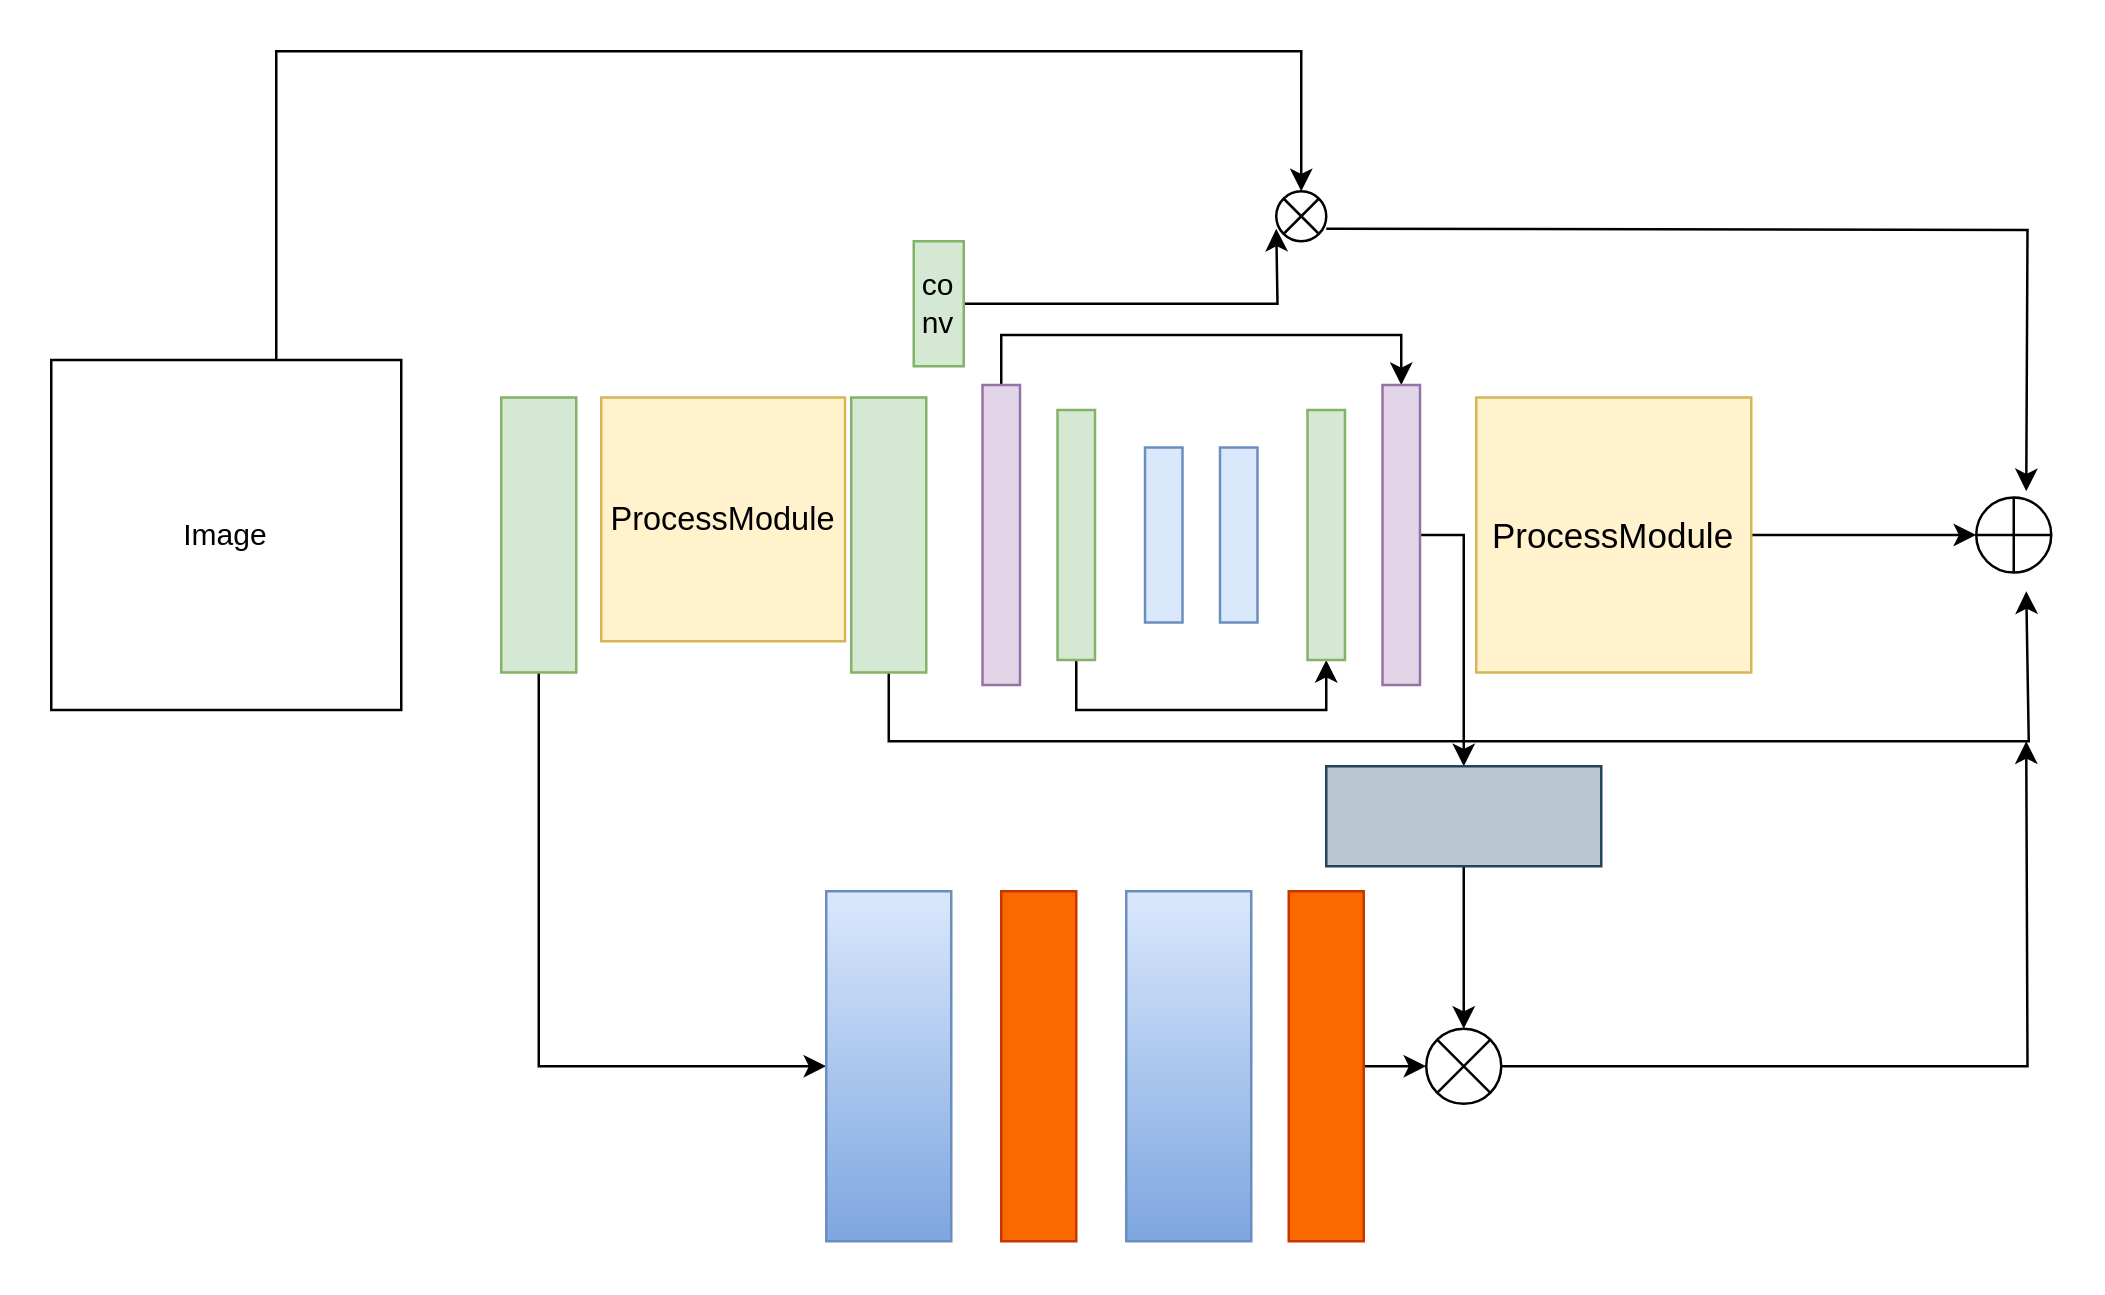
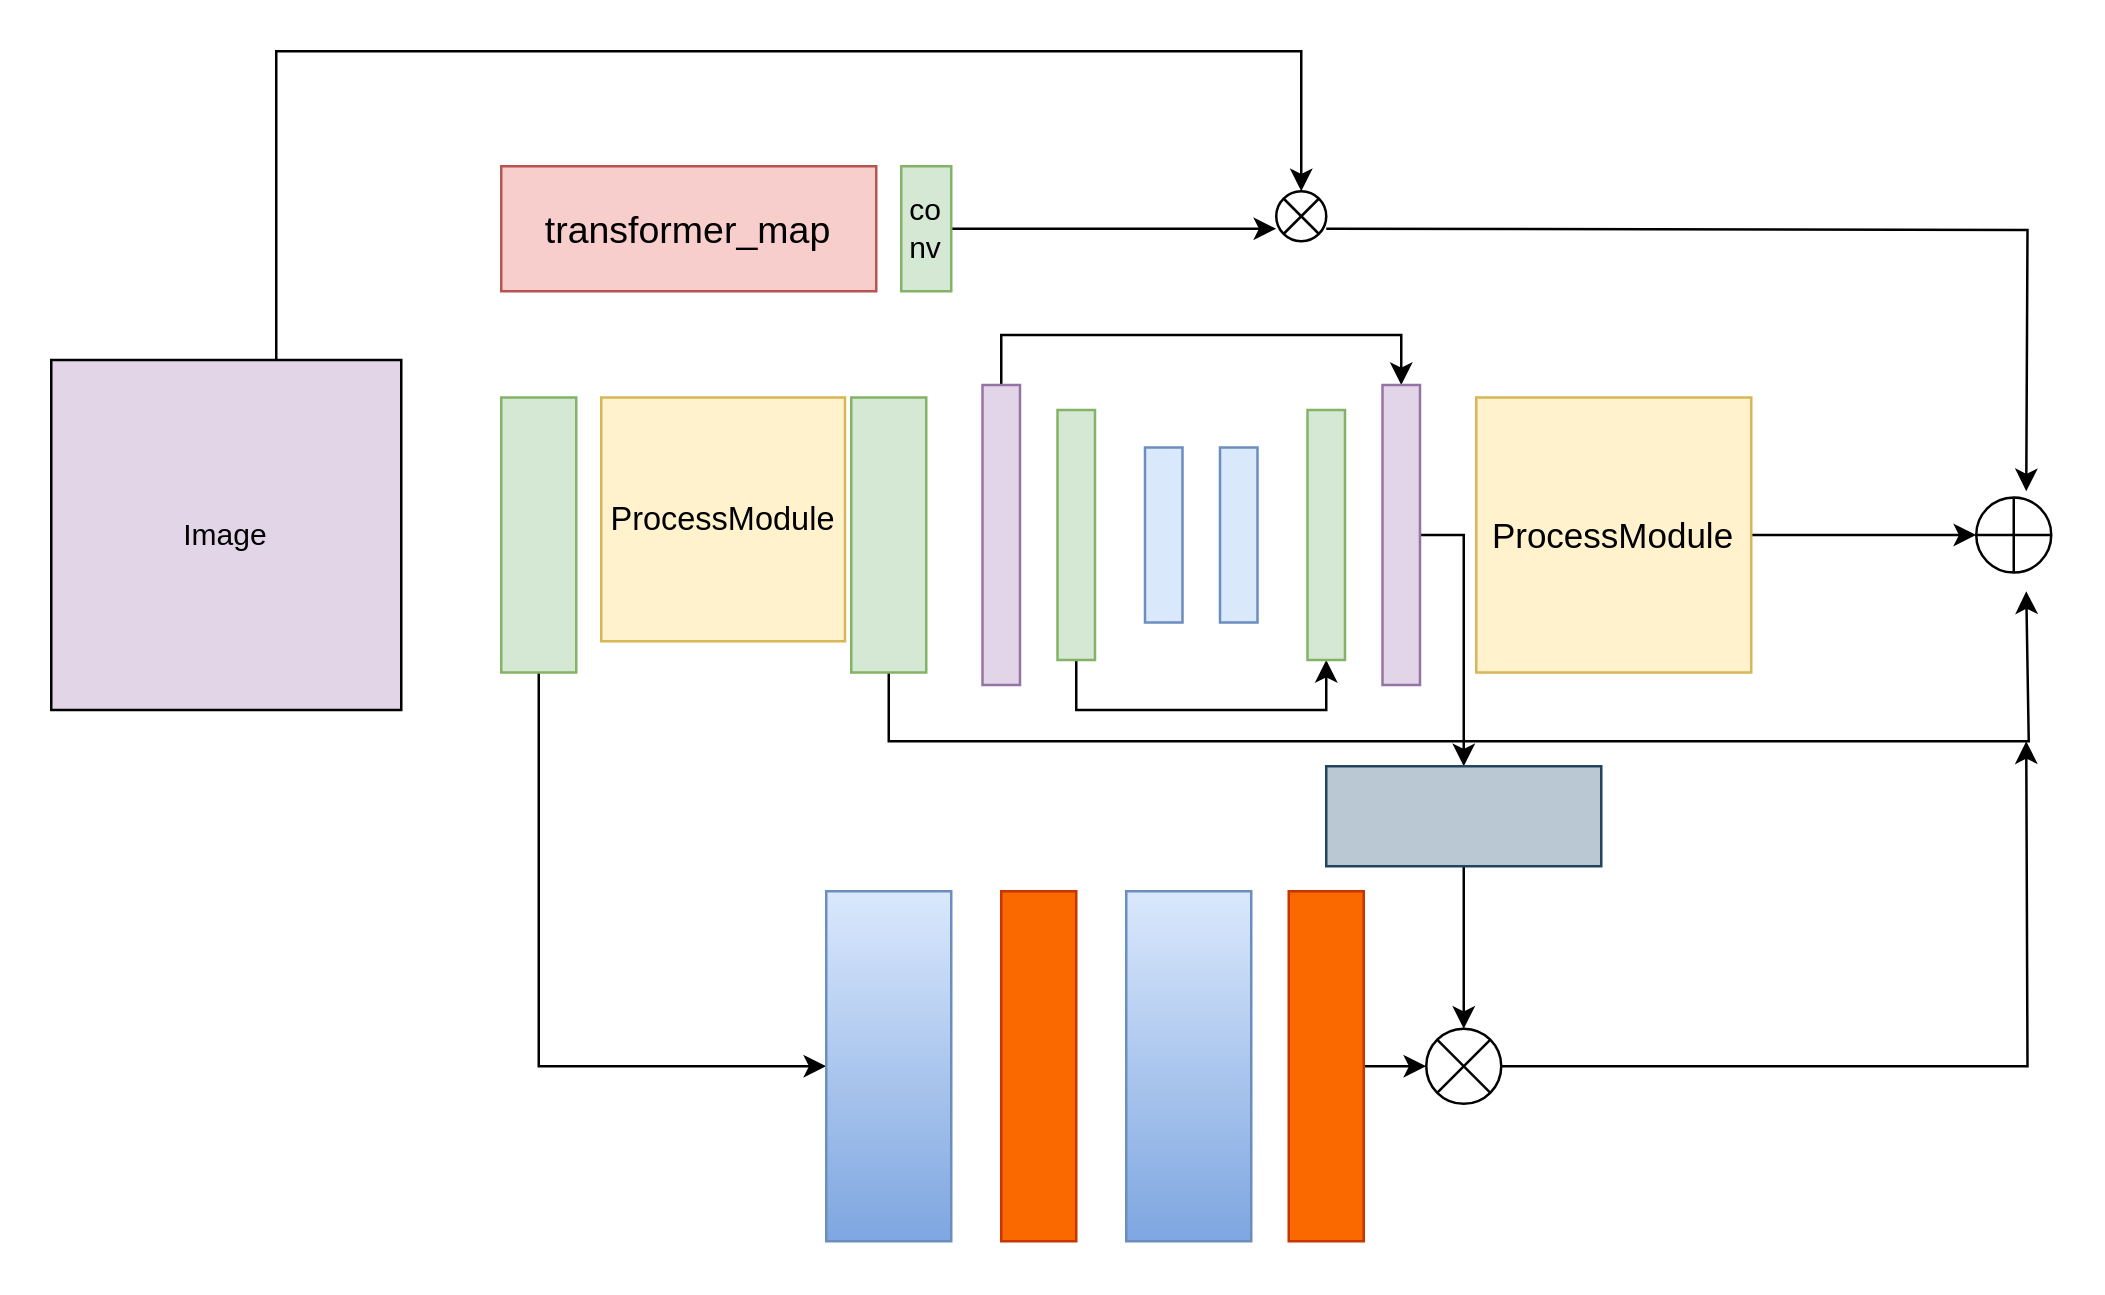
none -> (689, 229)
(939, 304) -> (926, 229)
(226, 535) -> (226, 535)
